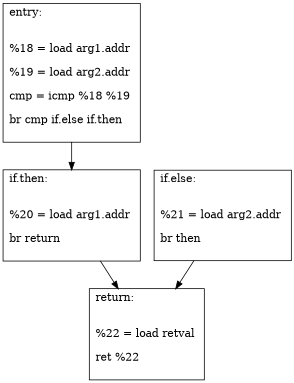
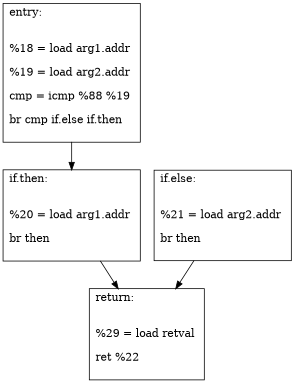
(72, 96) -> (72, 96)
(36, 239) -> (31, 239)
(147, 334) -> (147, 334)
